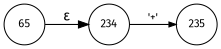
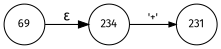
(24, 24) -> (24, 24)
(197, 24) -> (197, 24)
